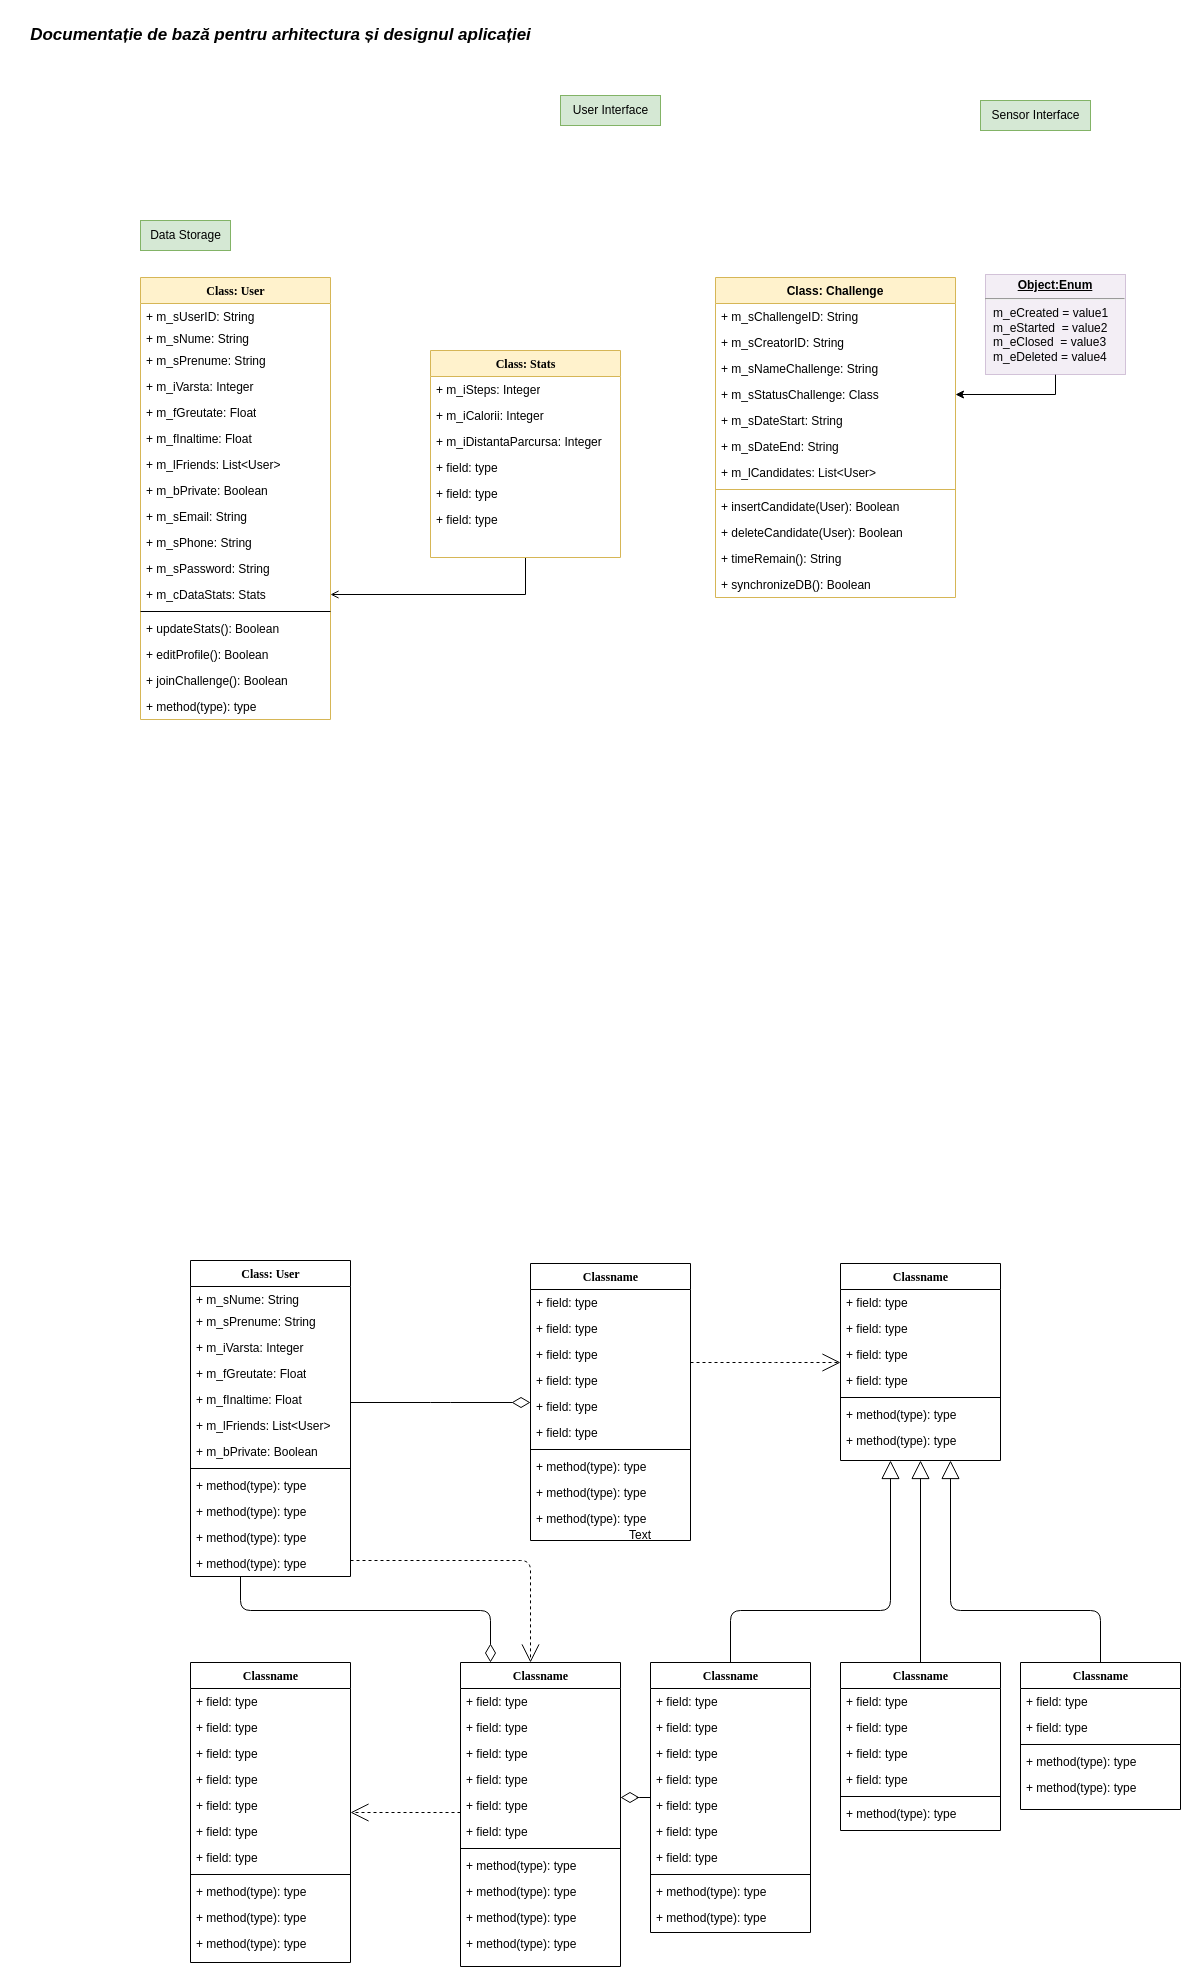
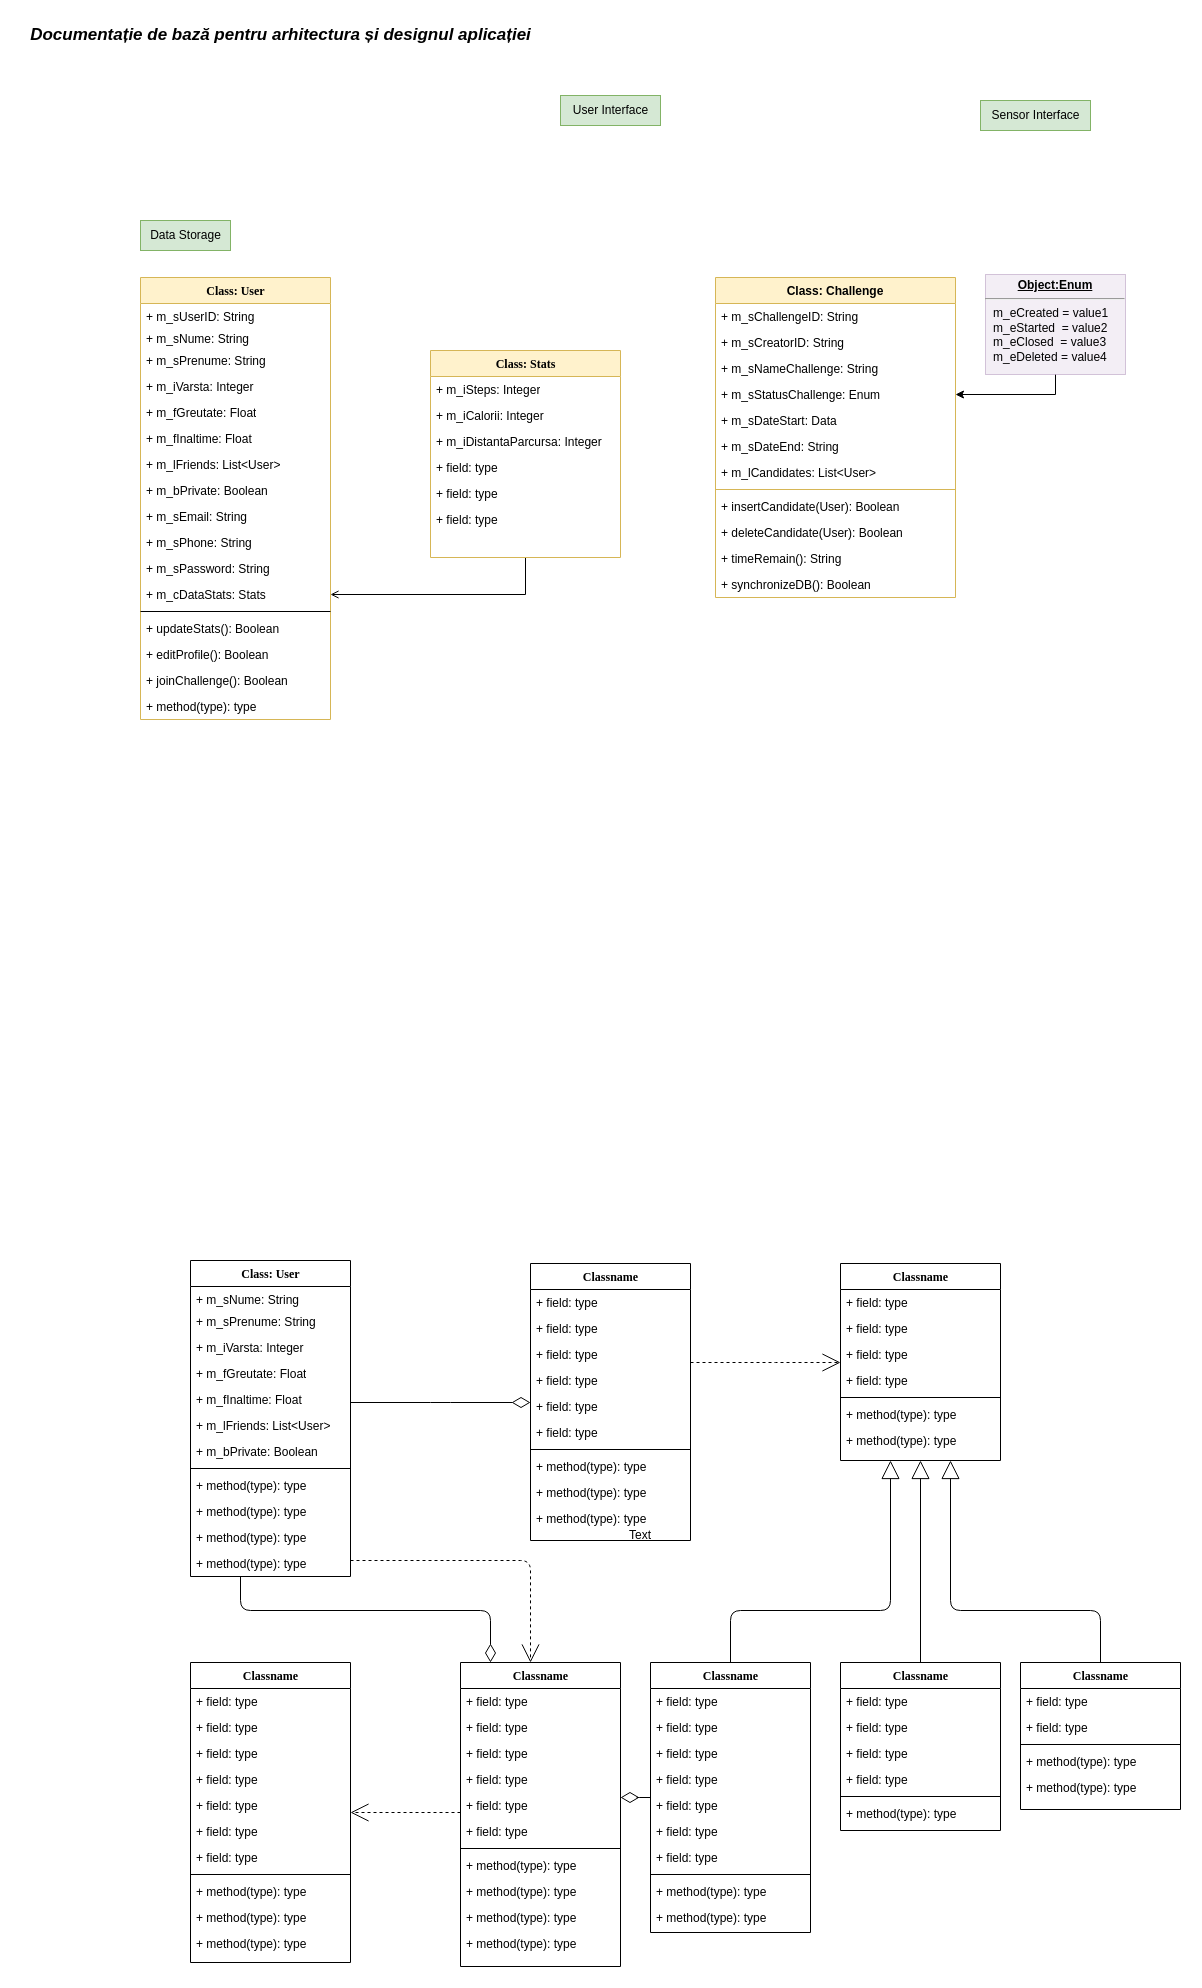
(803, 396) -> (801, 396)
(789, 422) -> (784, 422)
